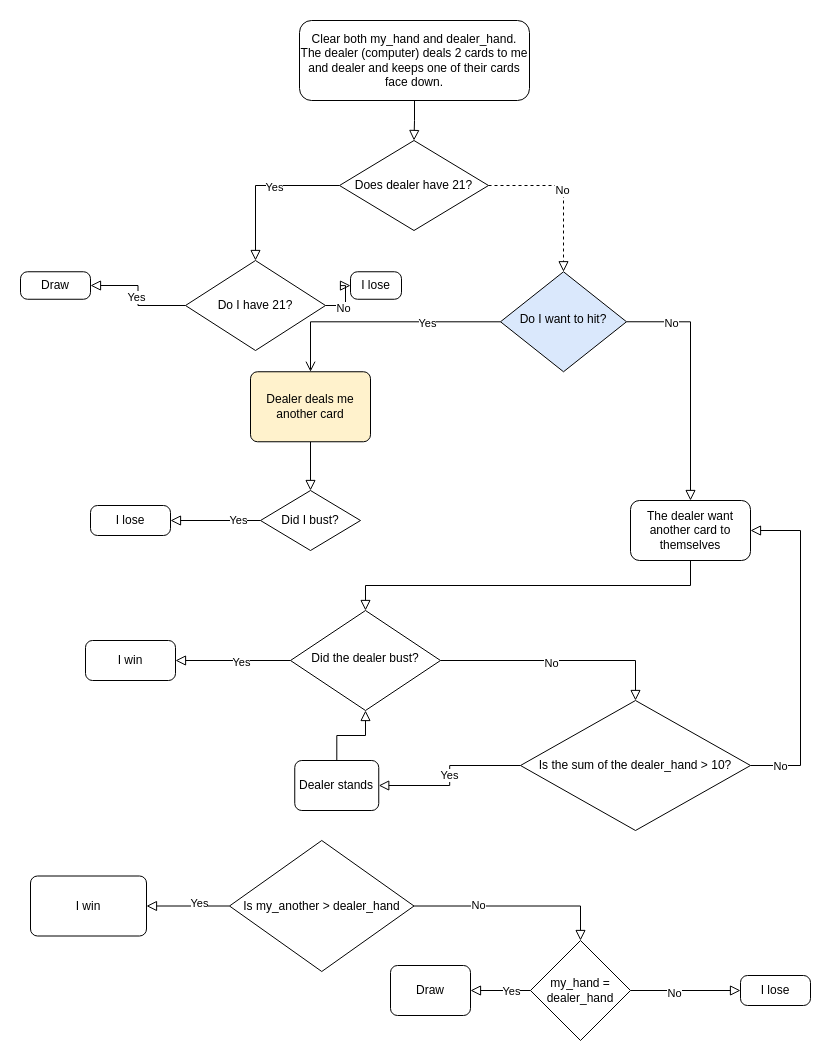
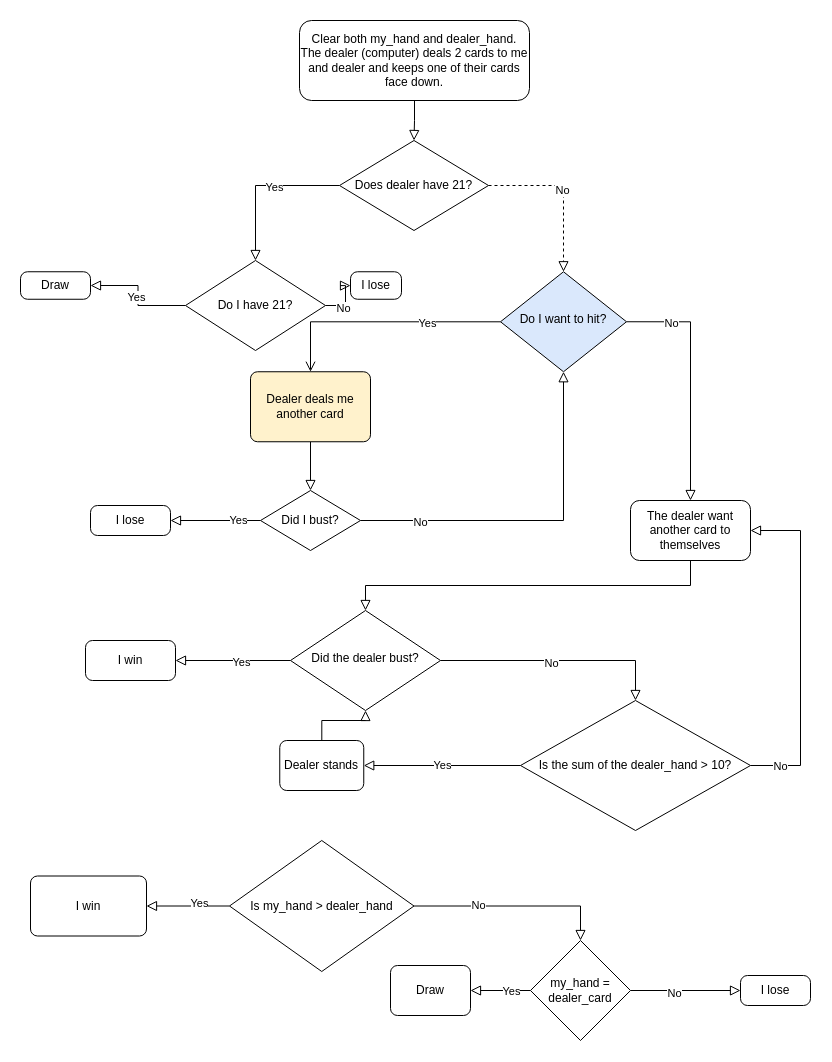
none -> (531, 521)
(337, 786) -> (322, 766)
(322, 907) -> (322, 907)
(581, 991) -> (581, 991)
